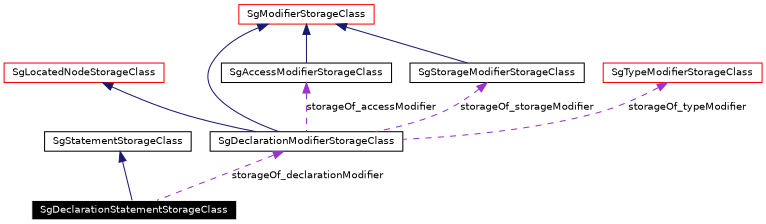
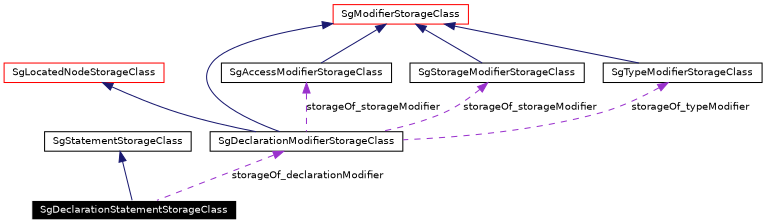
none -> (547, 45)
(683, 73) -> (683, 73)
(372, 107) -> (373, 107)
